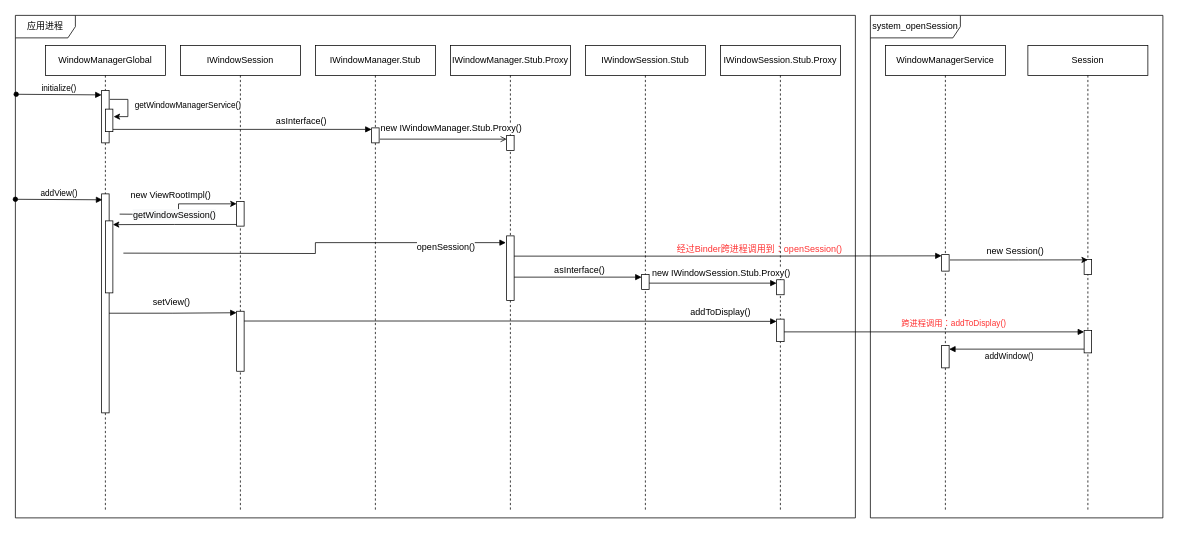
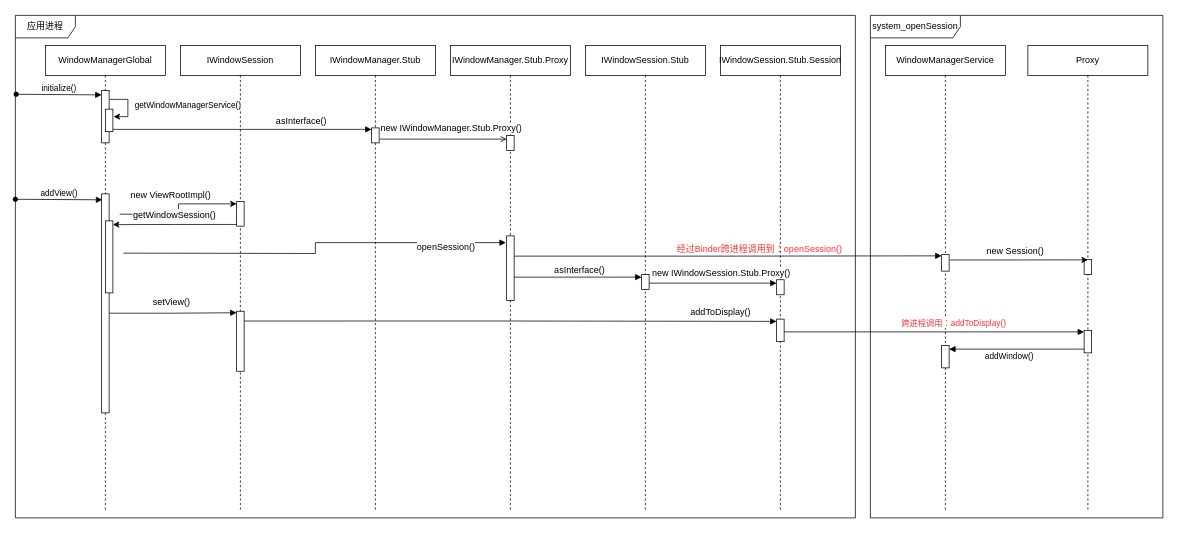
(780, 60) -> (780, 60)
(1088, 60) -> (1088, 60)
